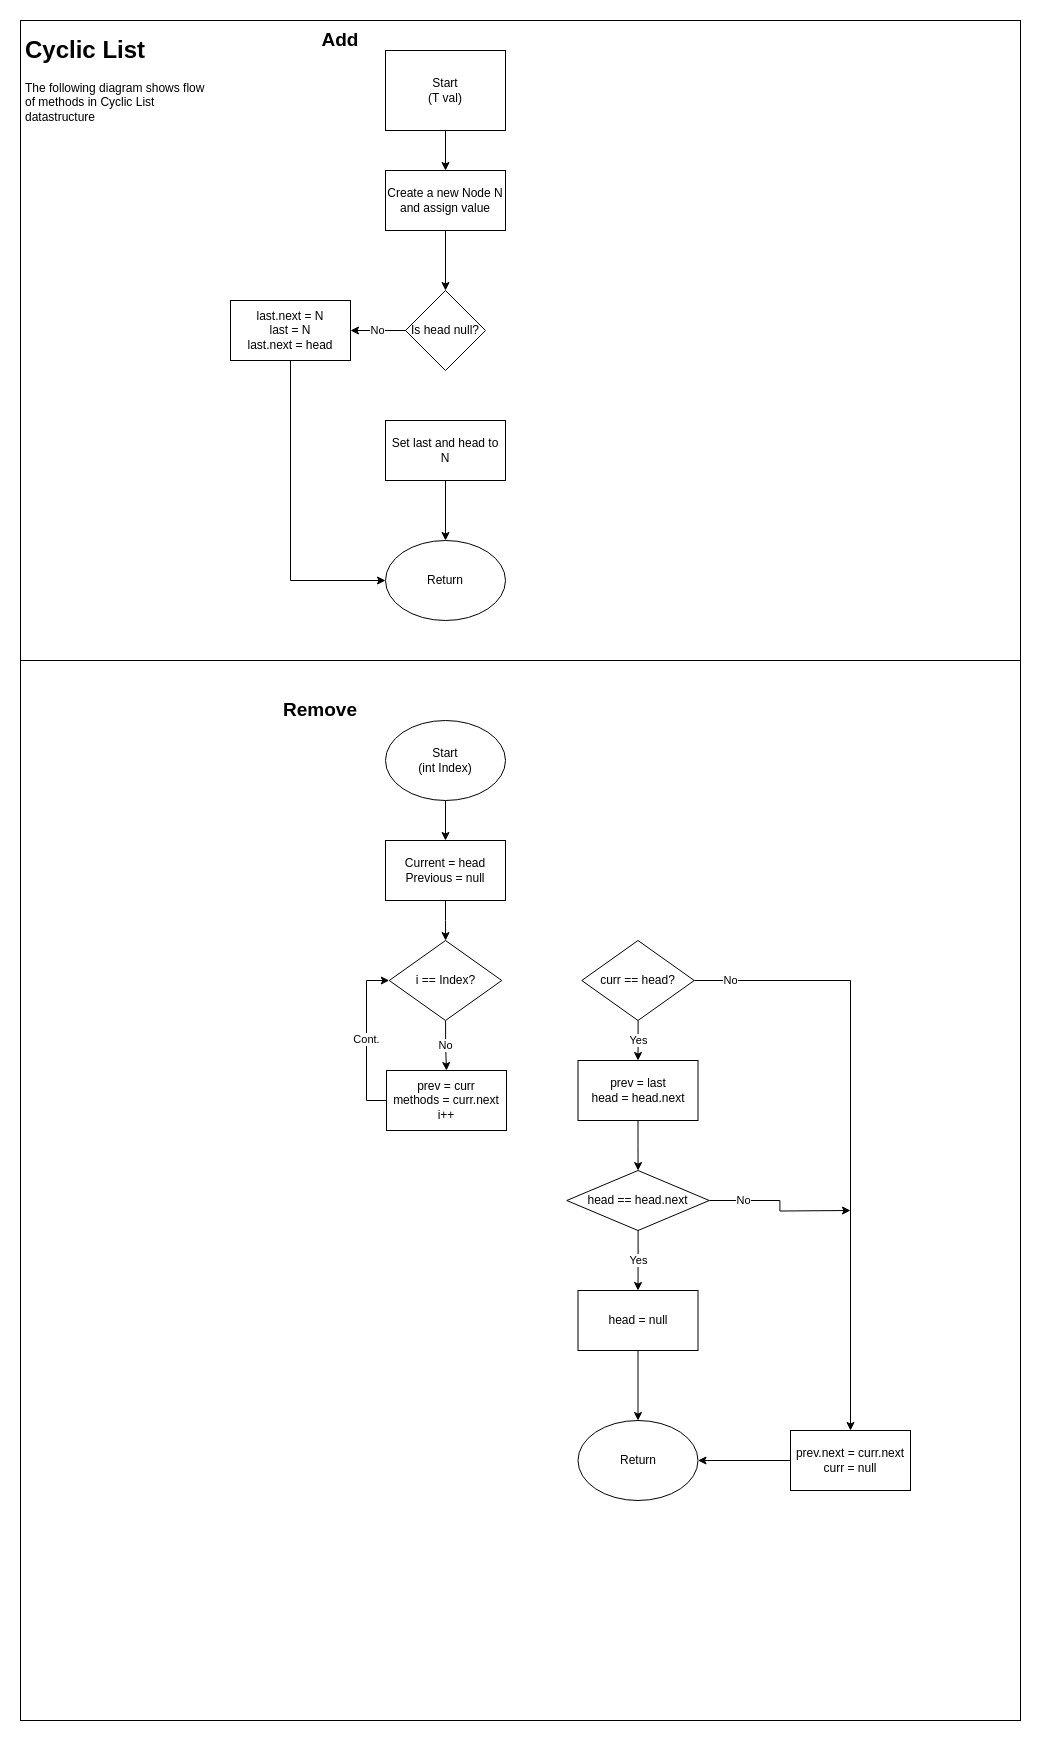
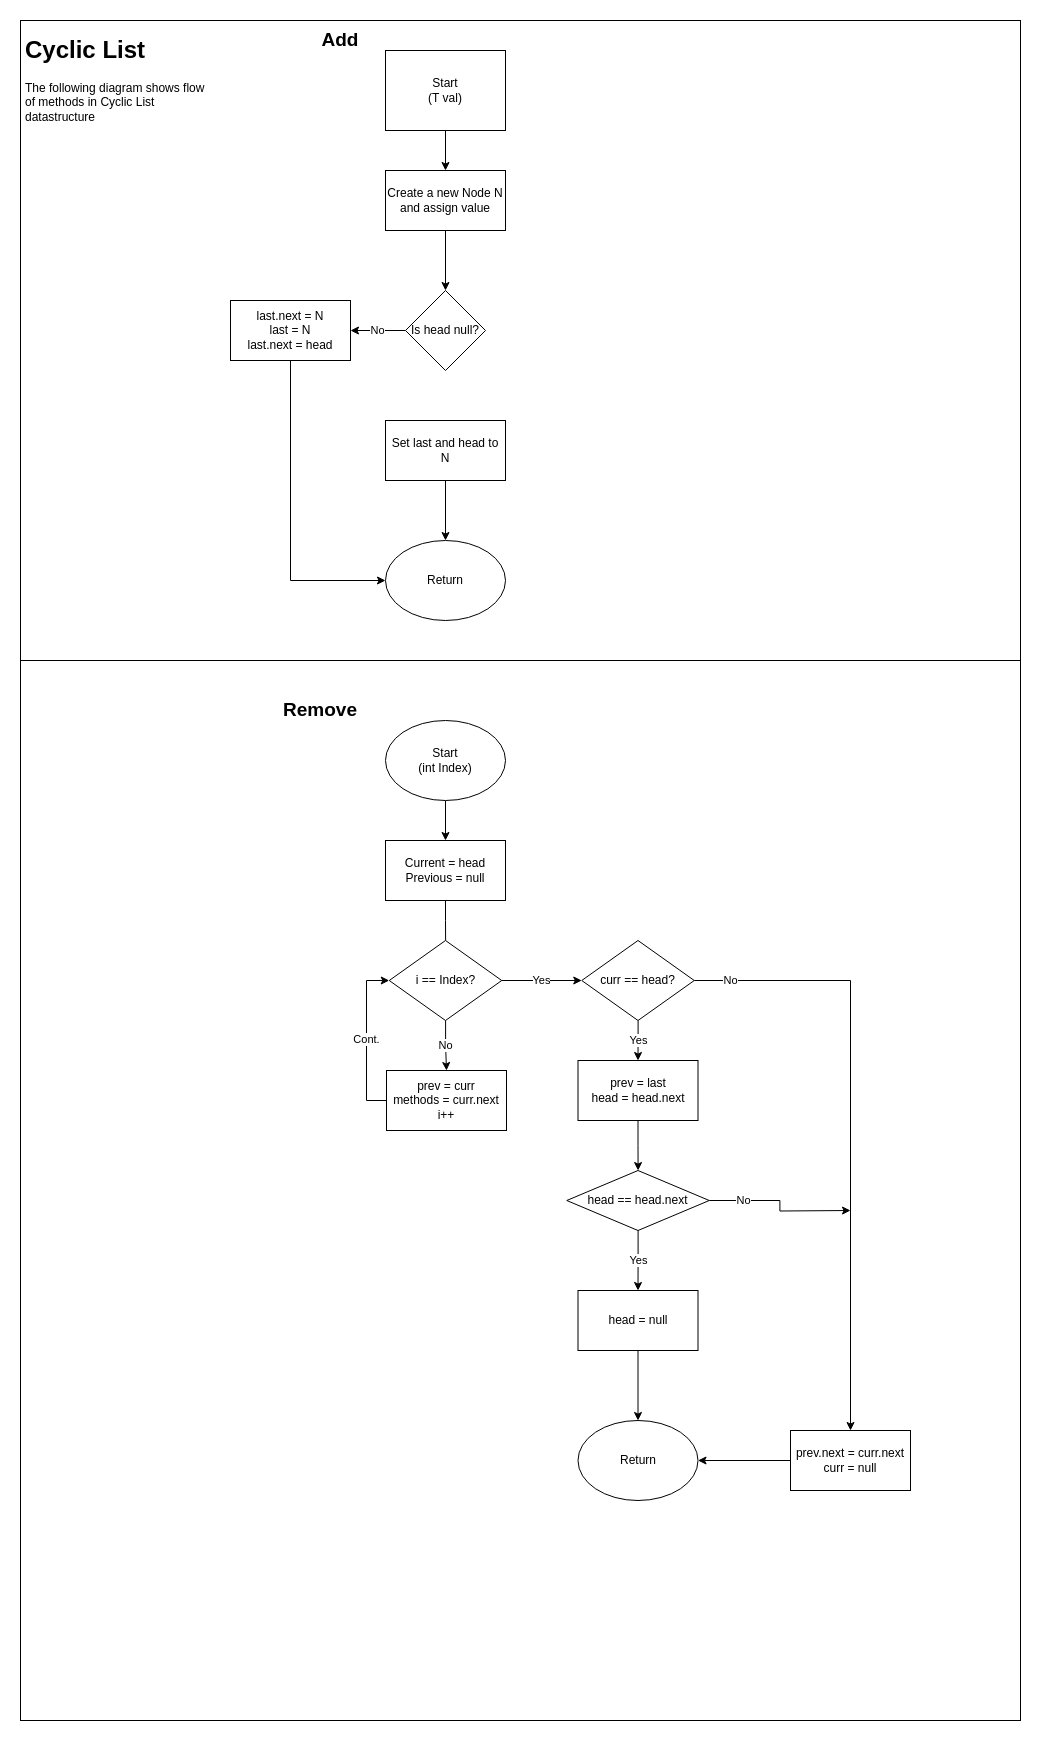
(446, 932) -> (446, 935)
none -> (538, 981)
